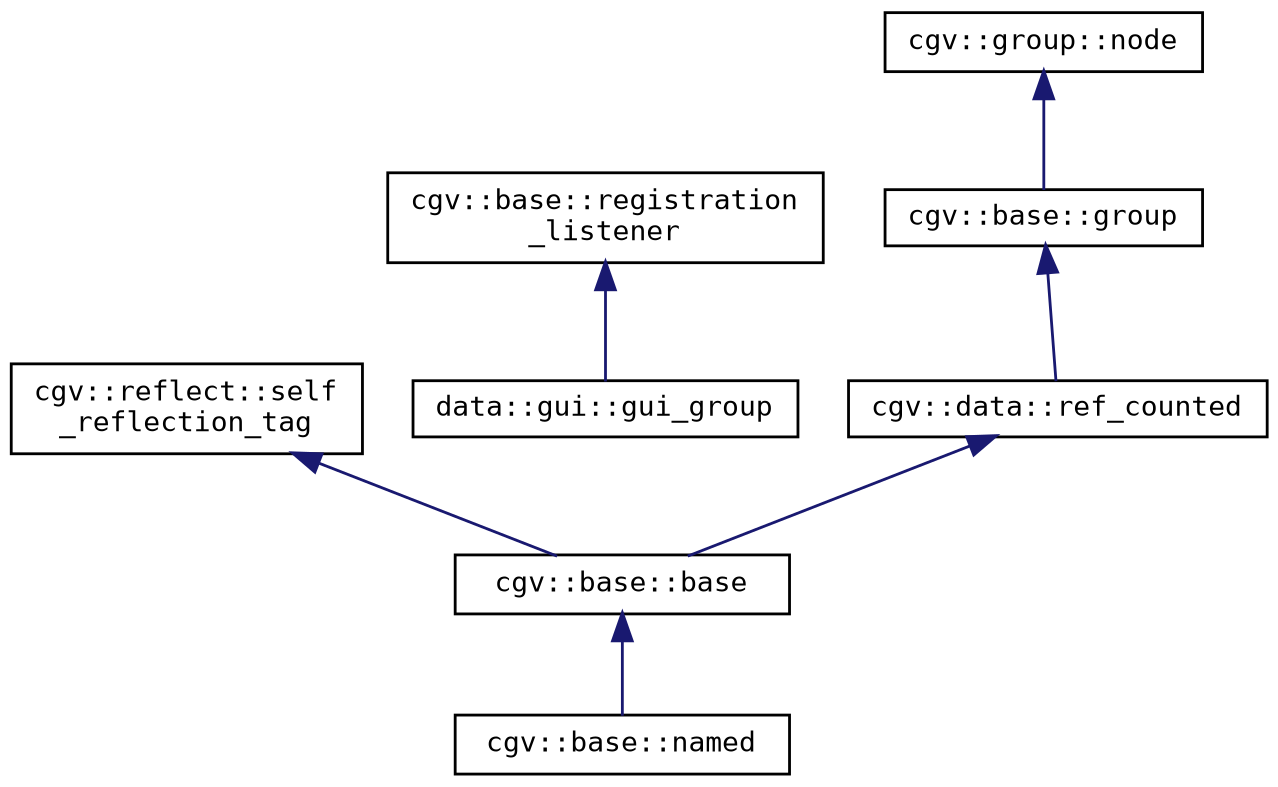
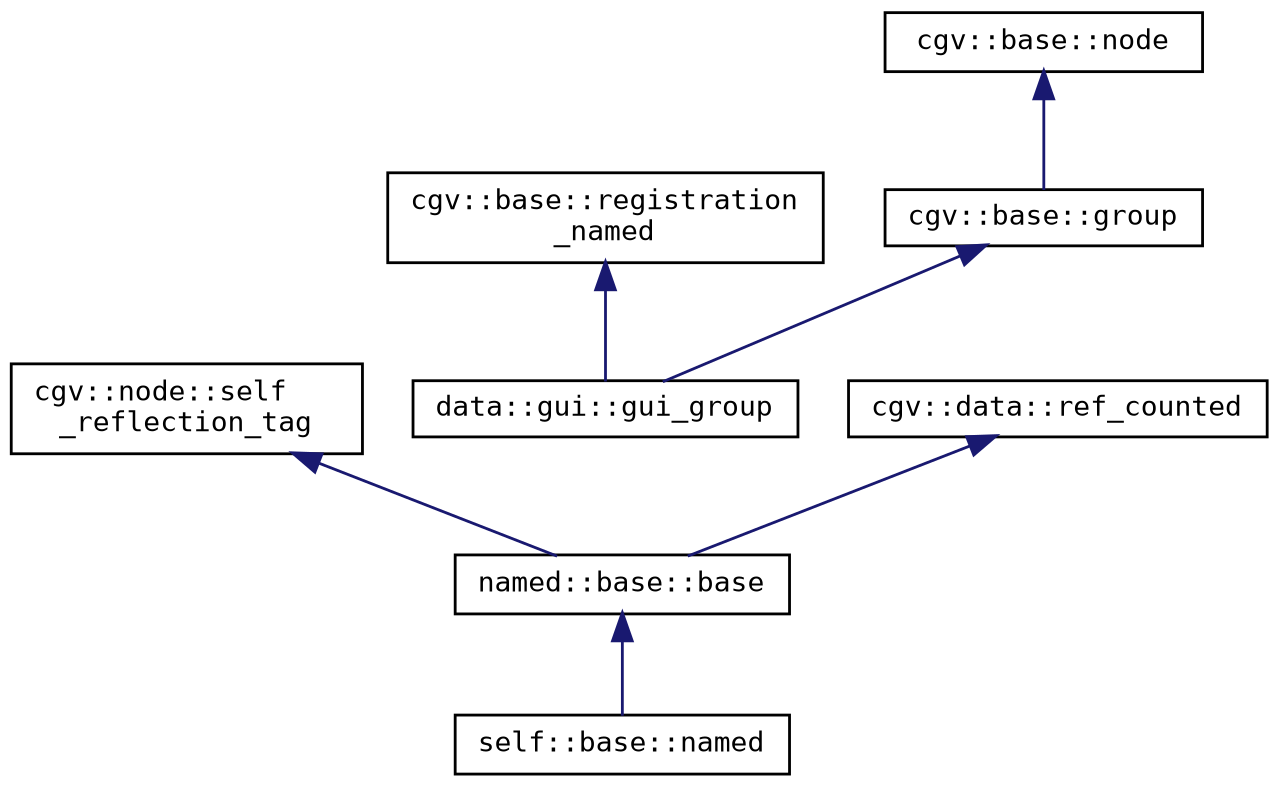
(1044, 42) -> (1044, 42)
(605, 218) -> (605, 218)
(1052, 328) -> (811, 319)
(187, 409) -> (187, 409)
(622, 584) -> (622, 584)
(622, 745) -> (622, 745)
